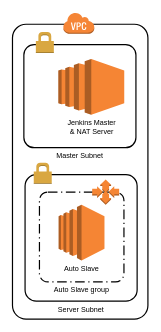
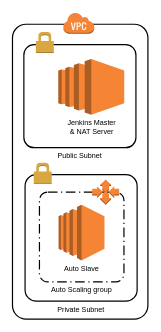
(80, 156) -> (80, 156)
(81, 290) -> (81, 290)
(81, 310) -> (81, 310)
